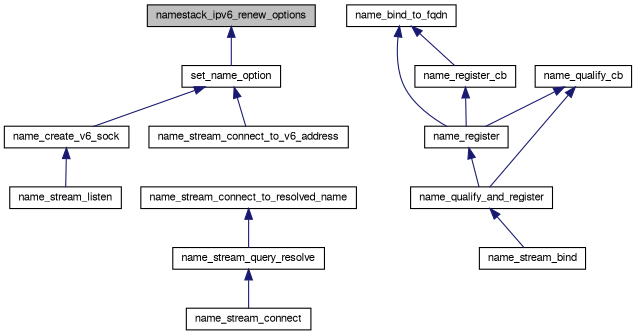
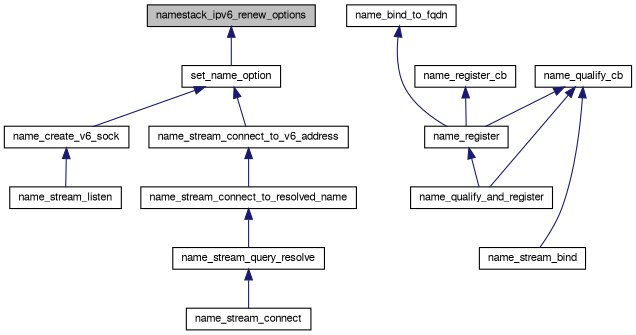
(437, 50) -> none
none -> (249, 173)
(511, 232) -> (571, 176)
